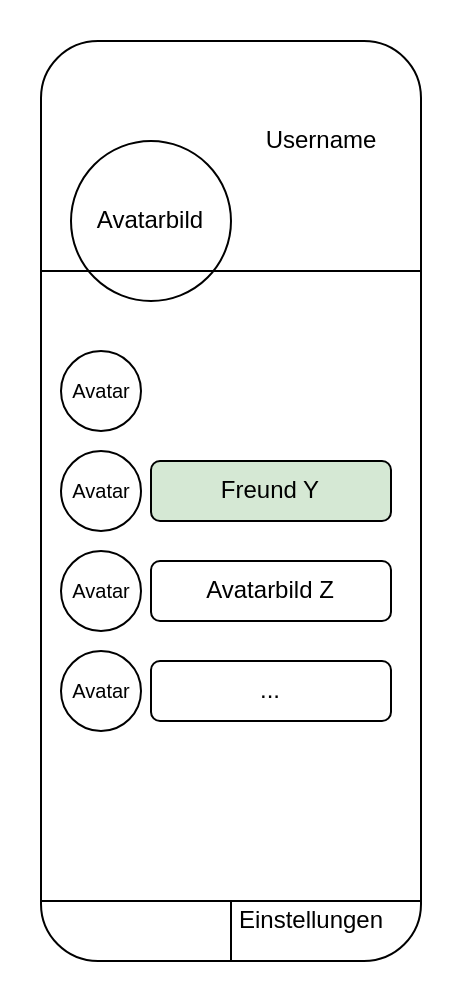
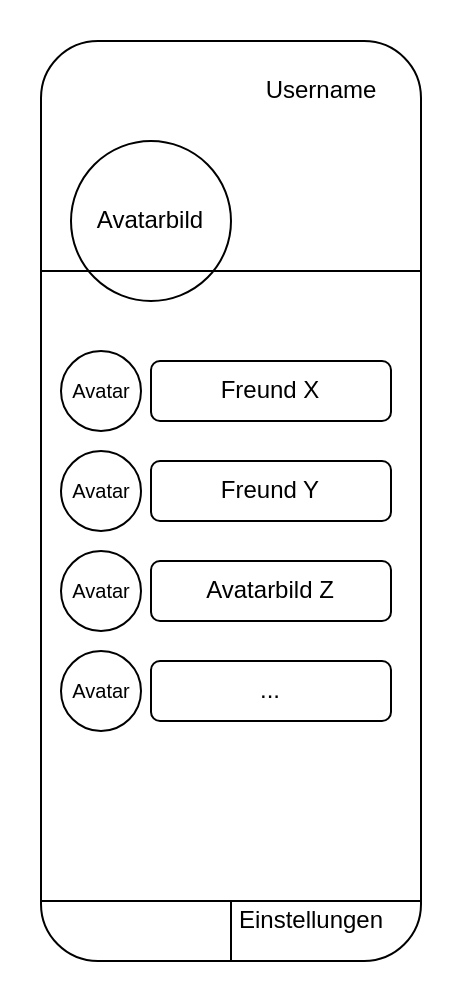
(321, 141) -> (321, 91)
none -> (271, 391)
(271, 491) -> (271, 491)
